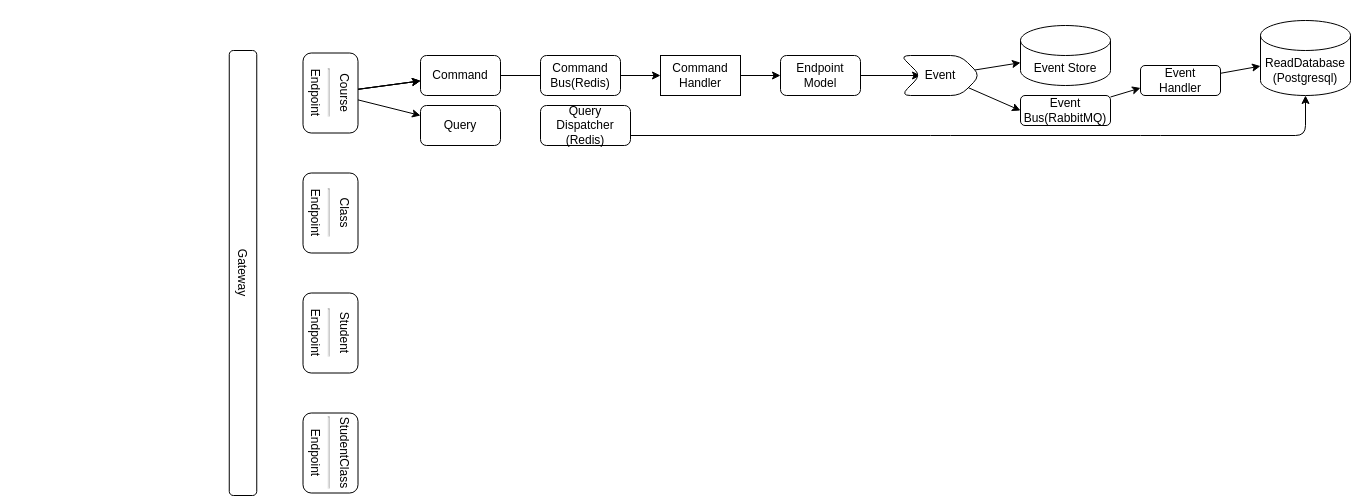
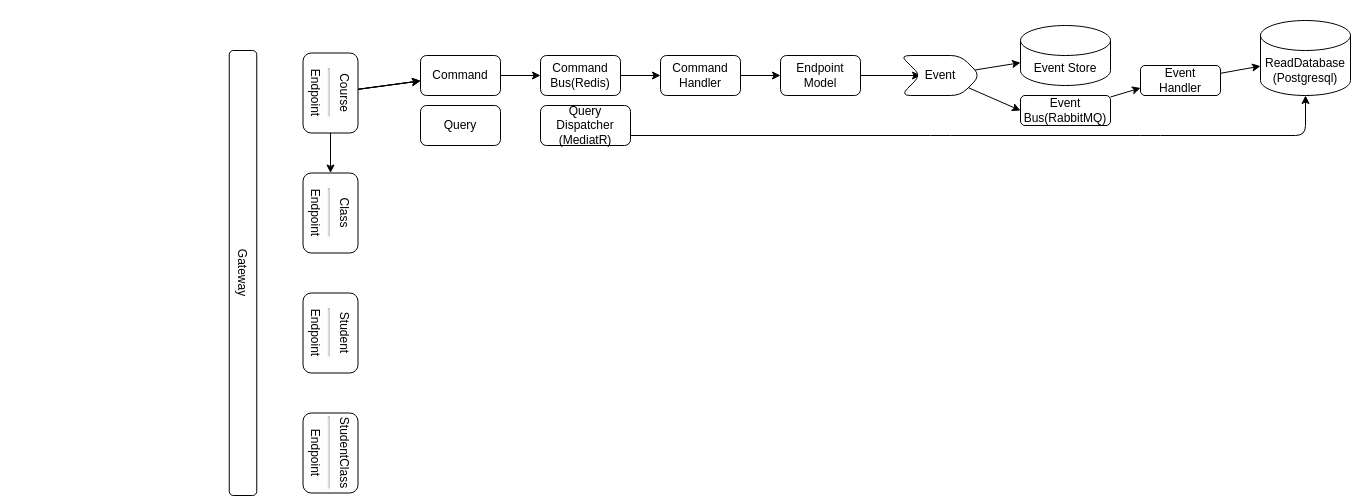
(534, 76) -> (532, 76)
(701, 76) -> (701, 76)
(386, 107) -> (331, 149)
(586, 126) -> (586, 126)
